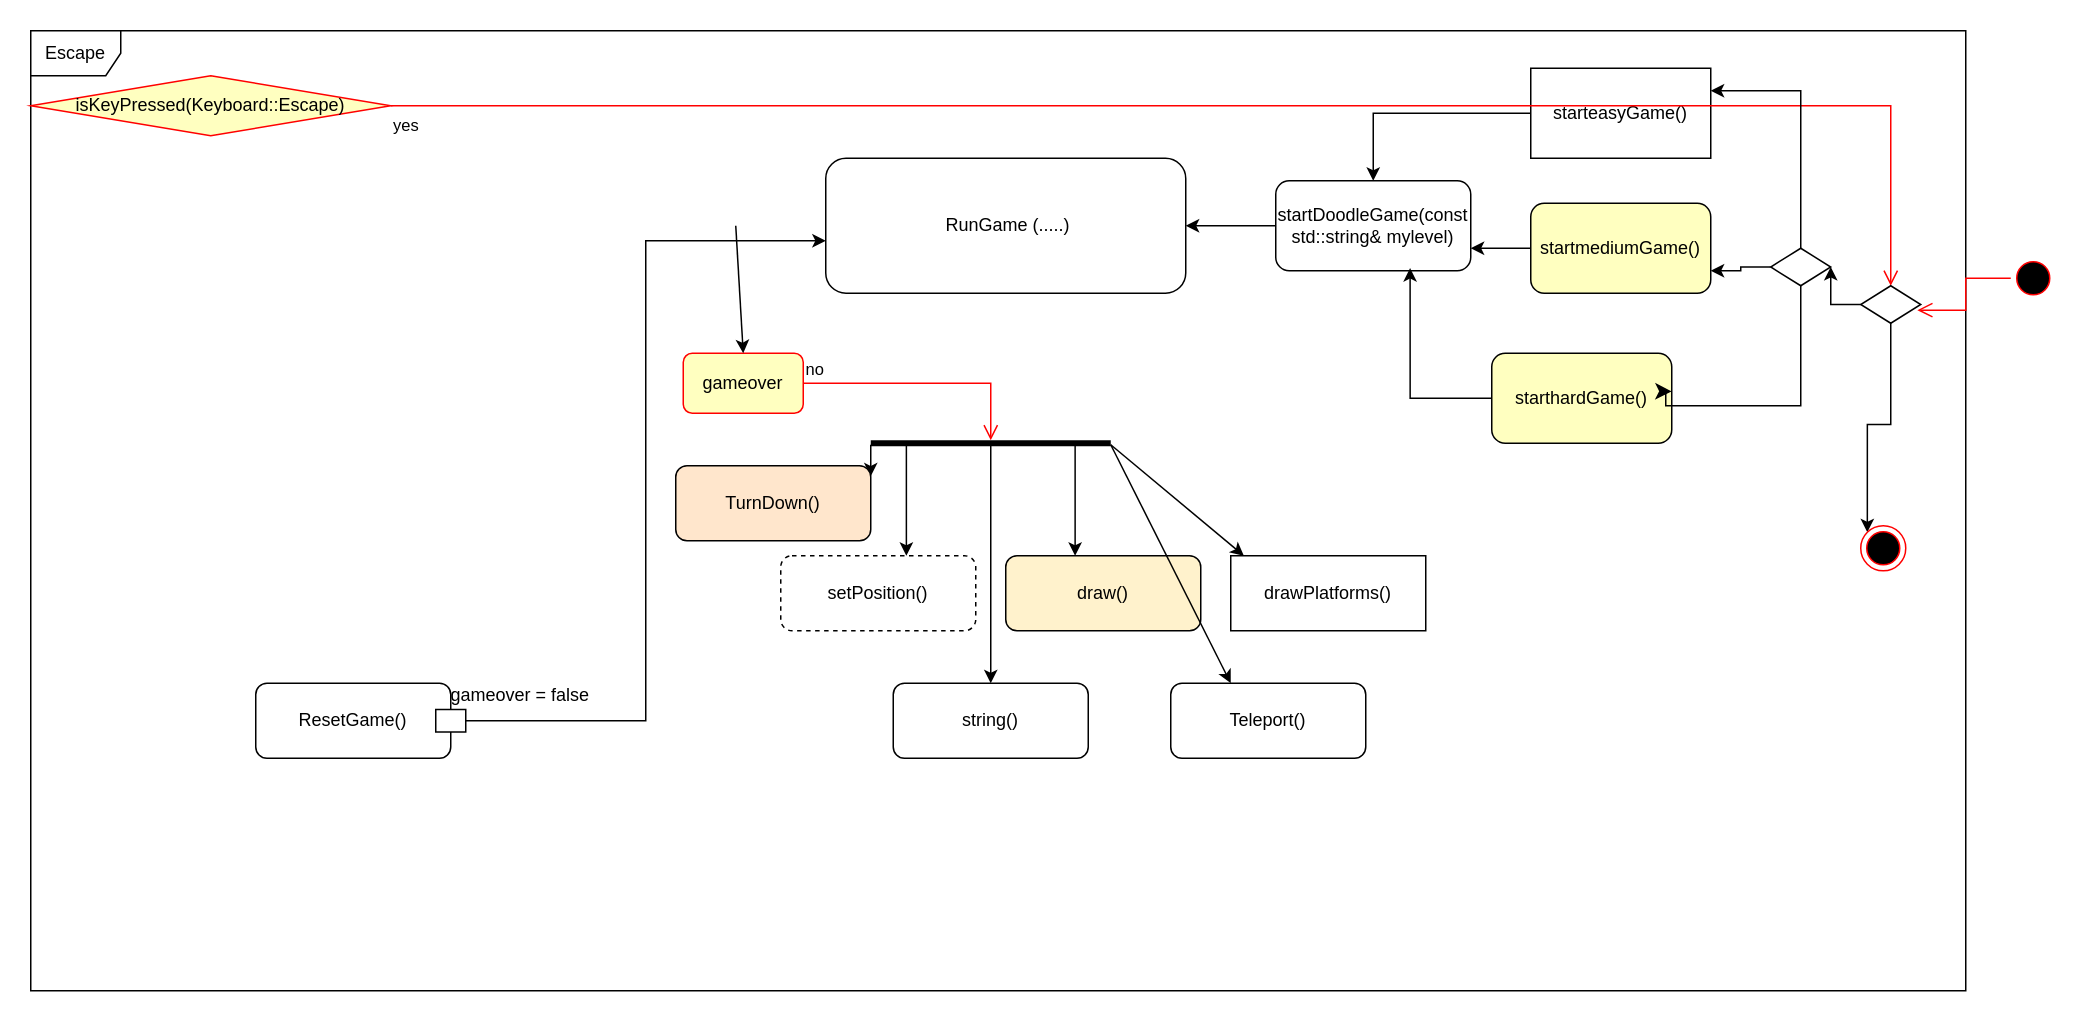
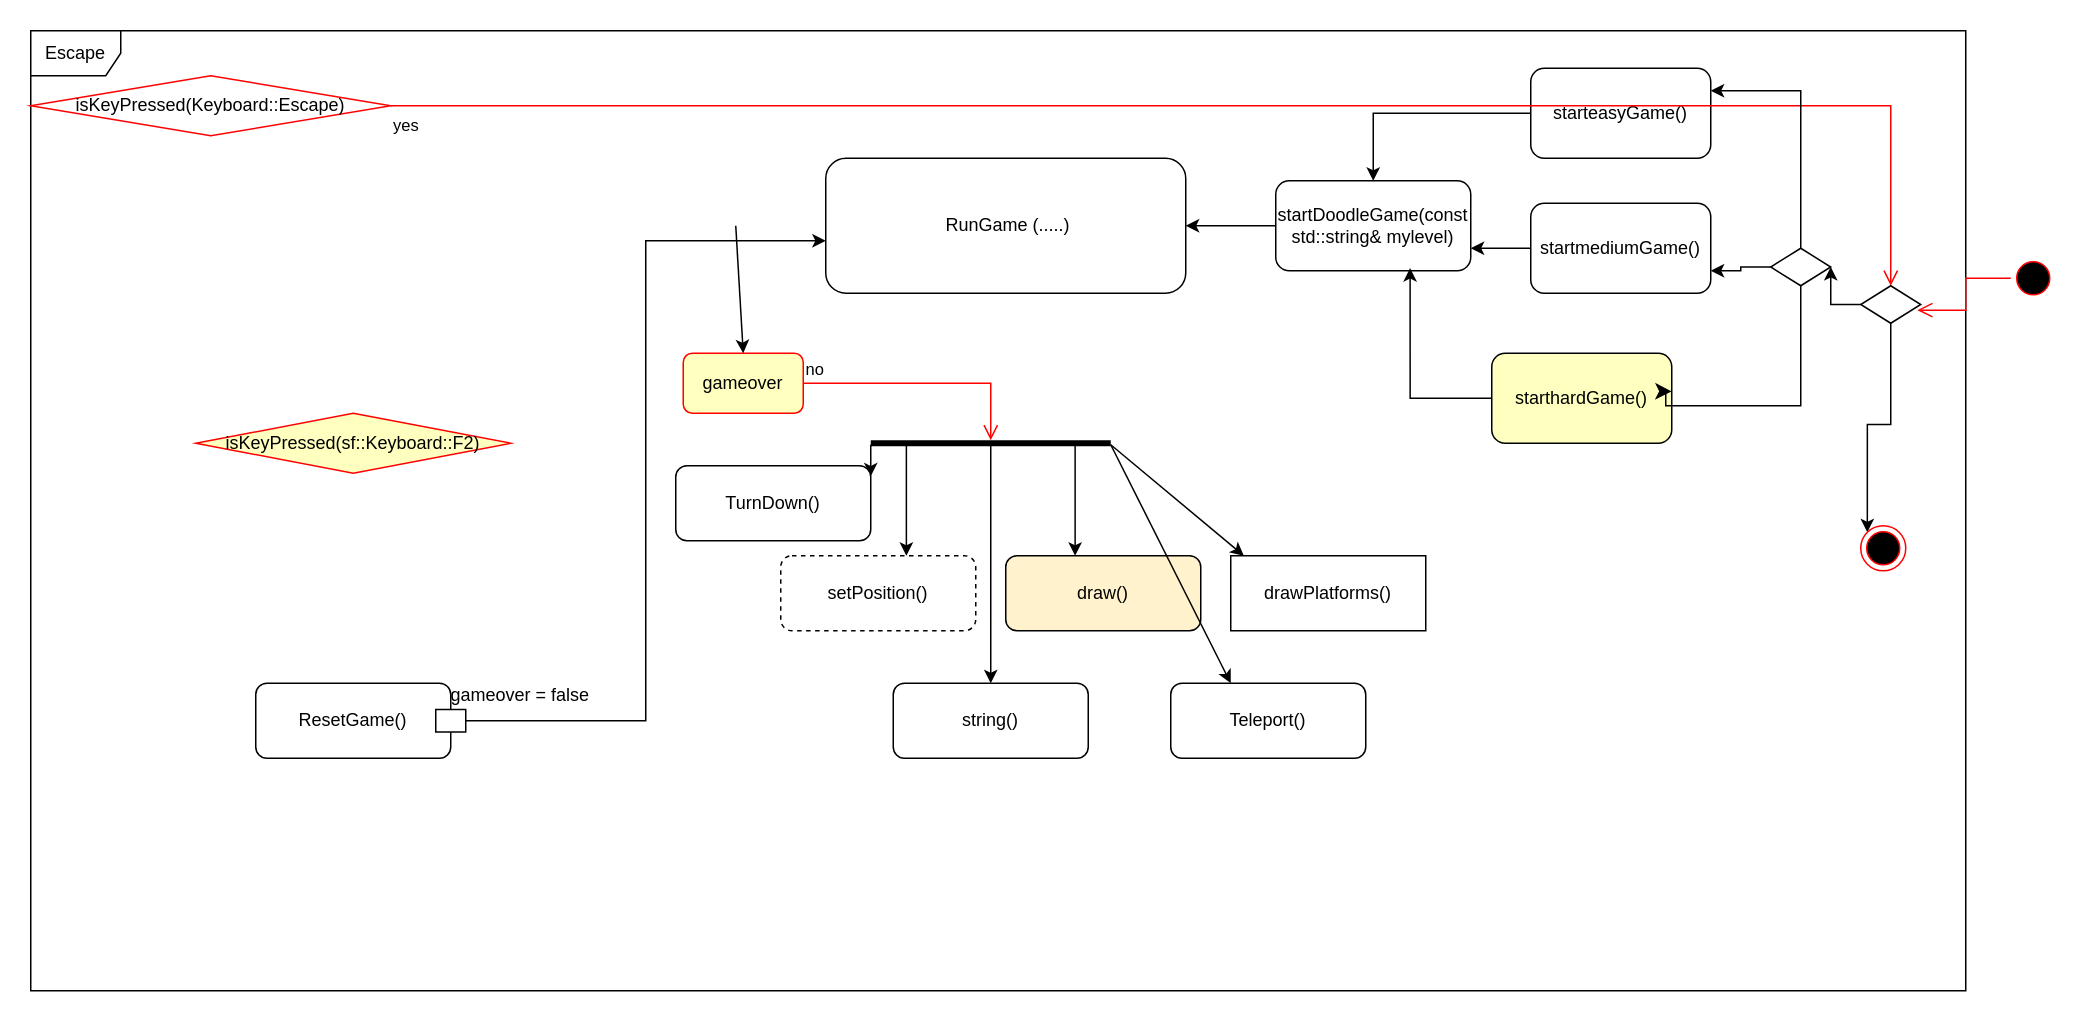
(211, 106) -> (211, 106)
(1621, 113) -> (1621, 113)
(1621, 248) -> (1621, 248)
none -> (353, 443)
(773, 503) -> (773, 503)
